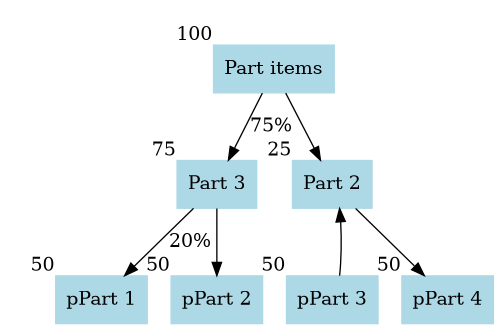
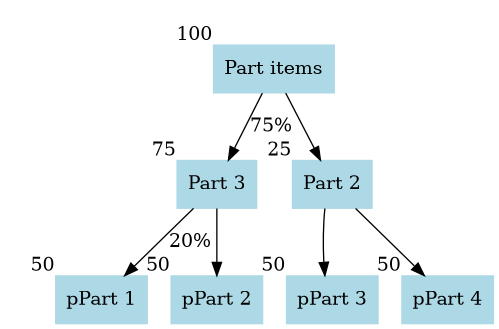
(341, 249) -> (323, 235)
